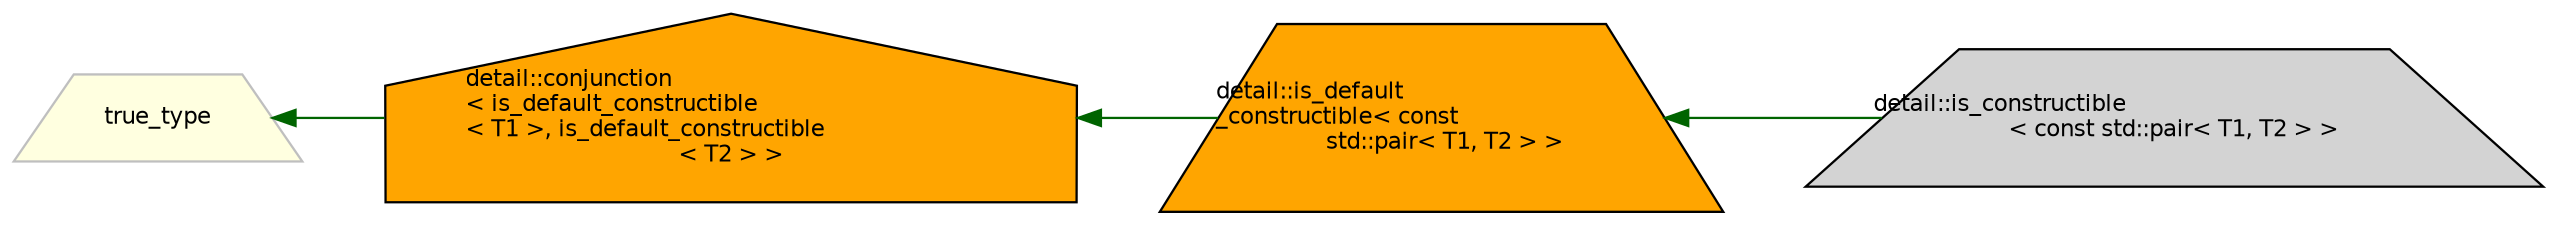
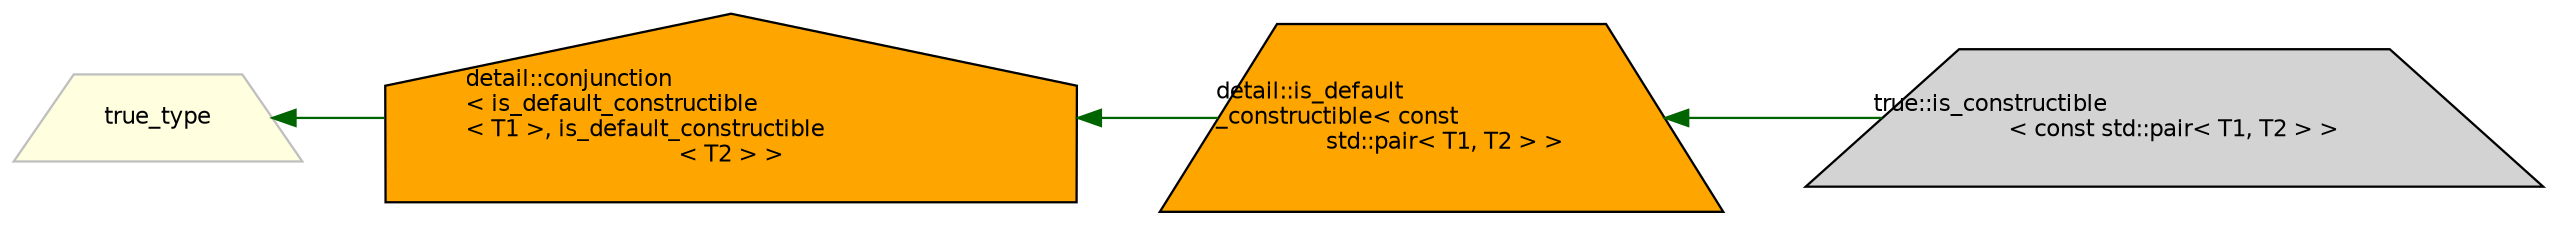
(2174, 118) -> (2174, 118)
